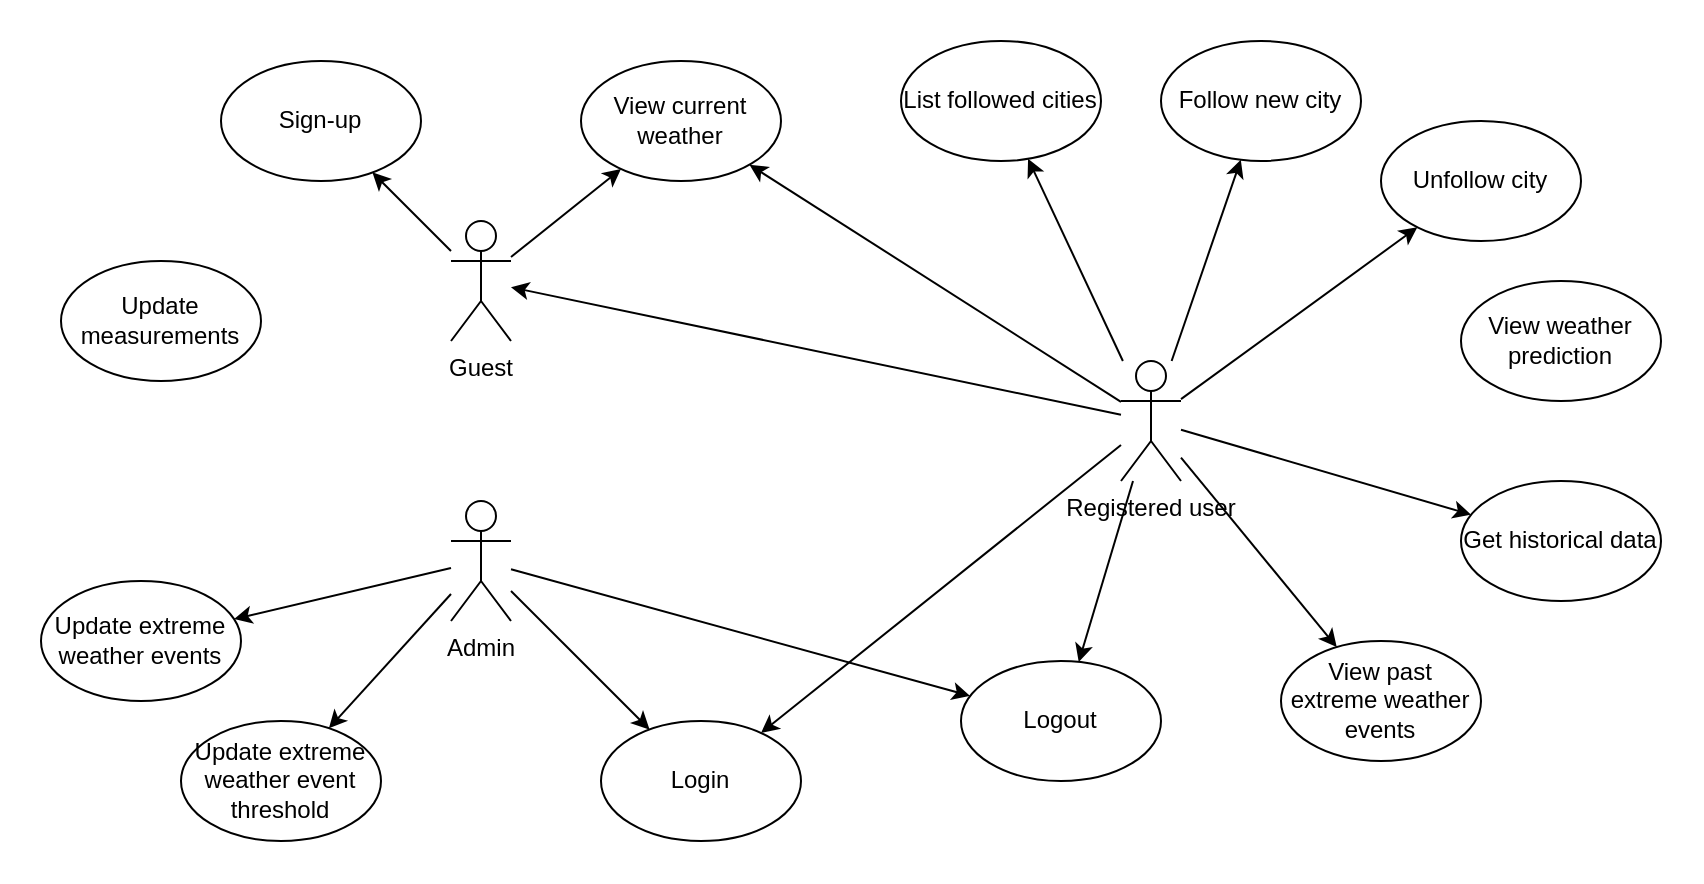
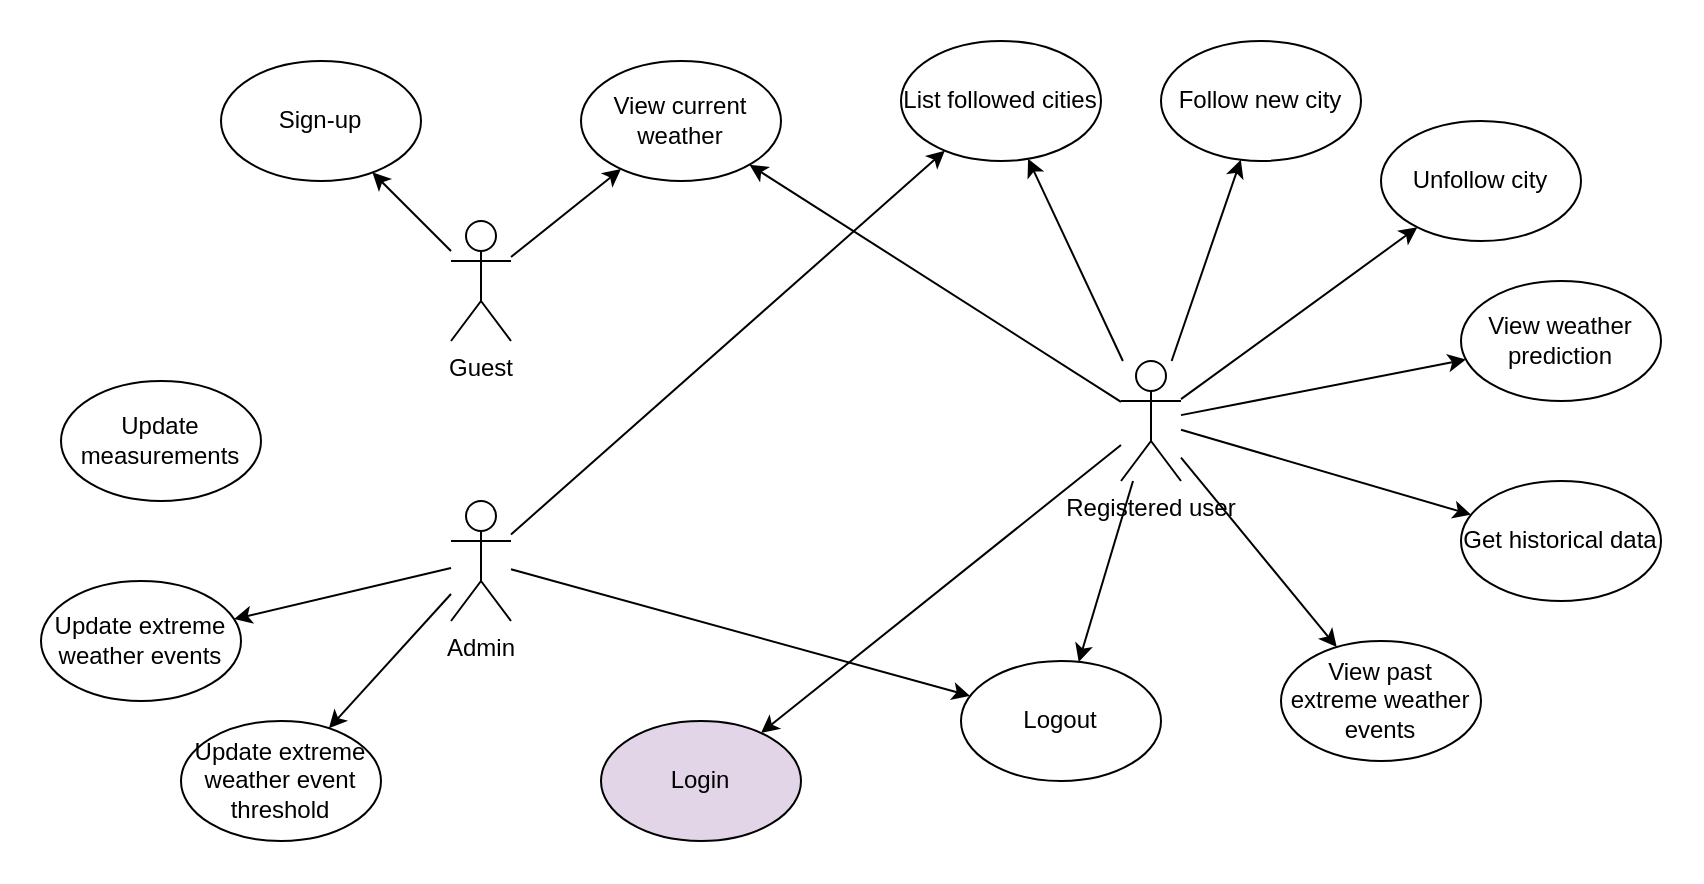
(161, 321) -> (161, 441)
(822, 352) -> (1317, 389)
(575, 655) -> (681, 384)
(701, 781) -> (701, 781)
